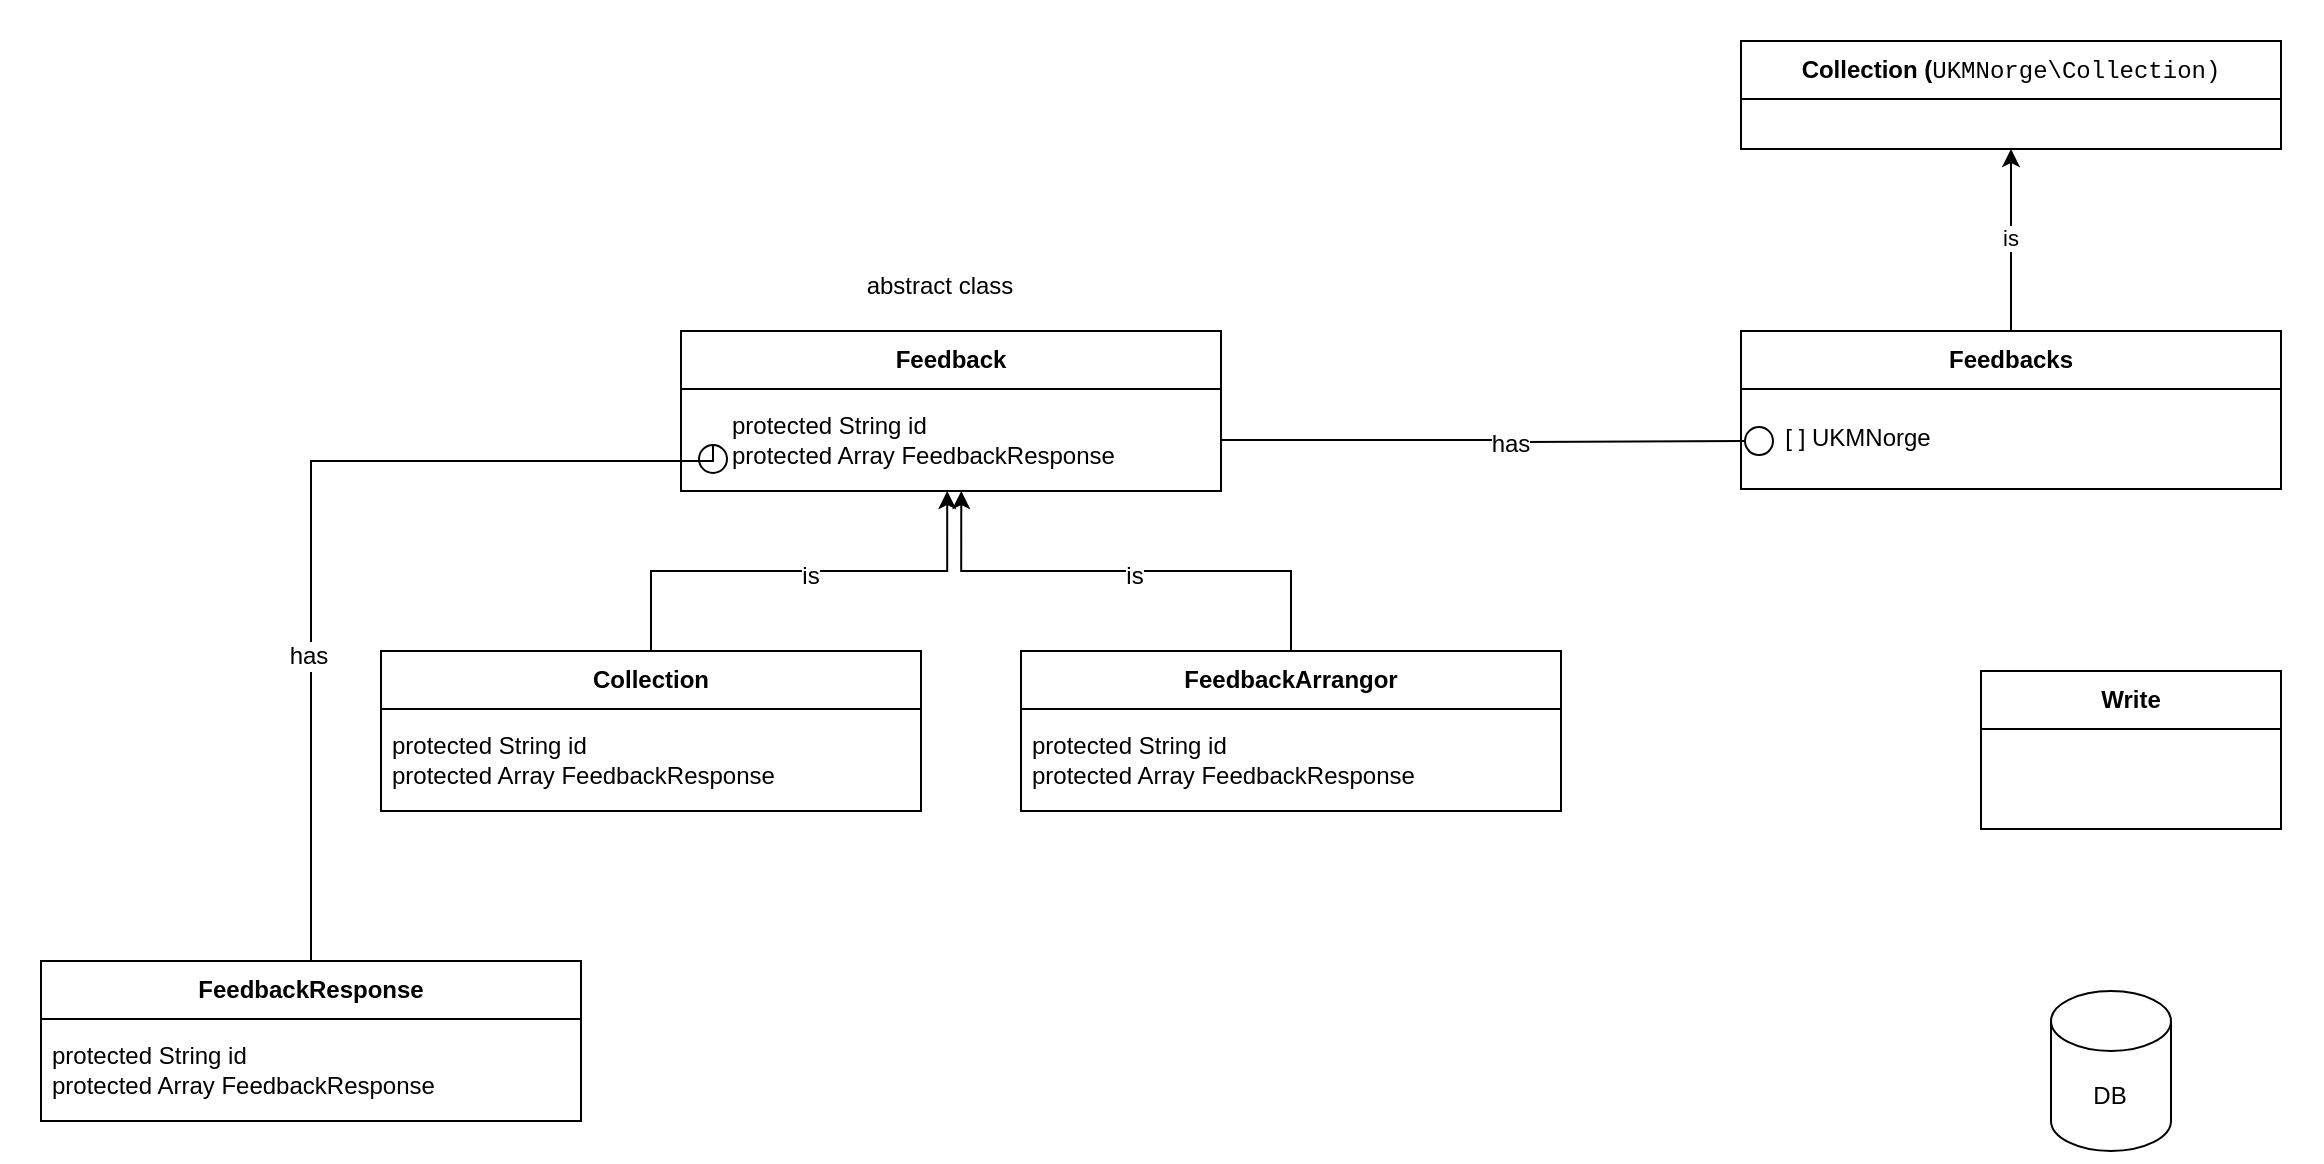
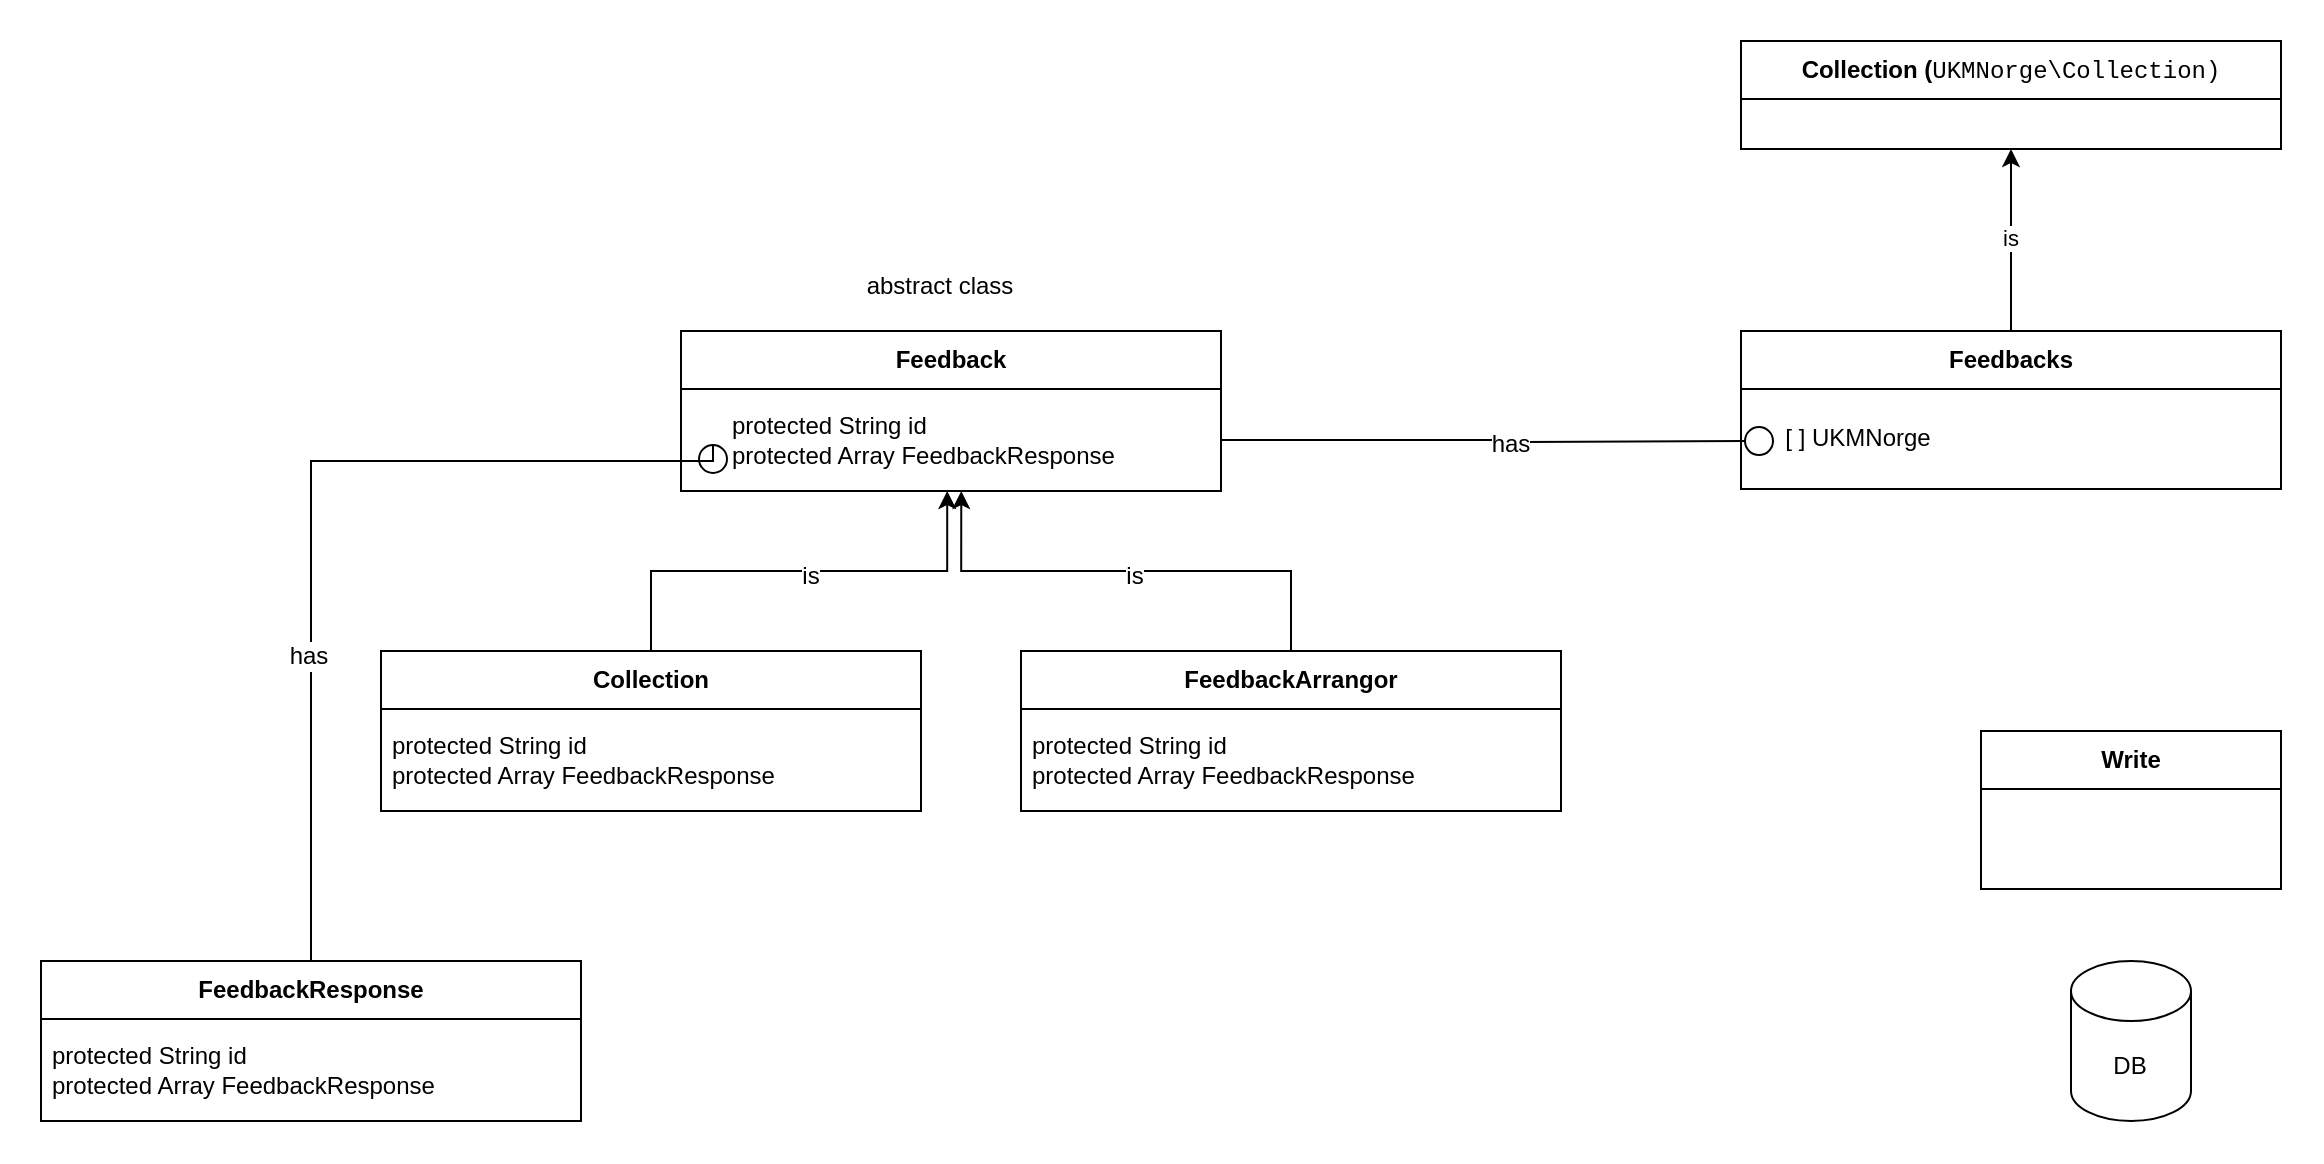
(2131, 750) -> (2131, 810)
(2111, 1071) -> (2131, 1041)
